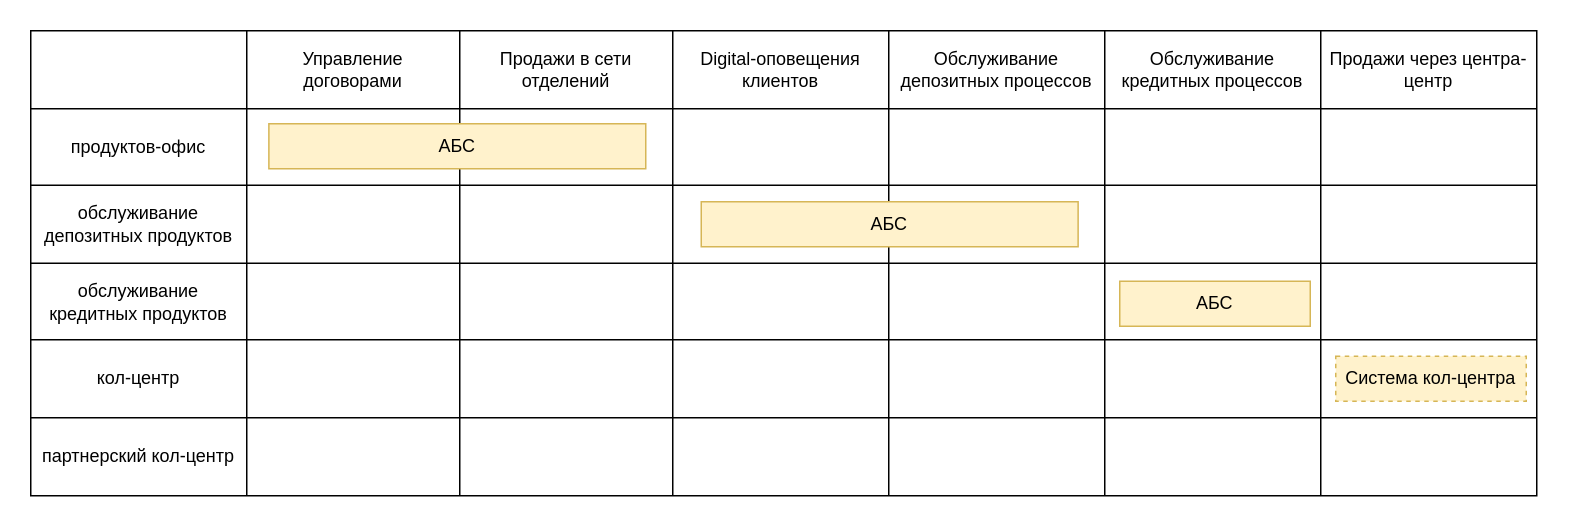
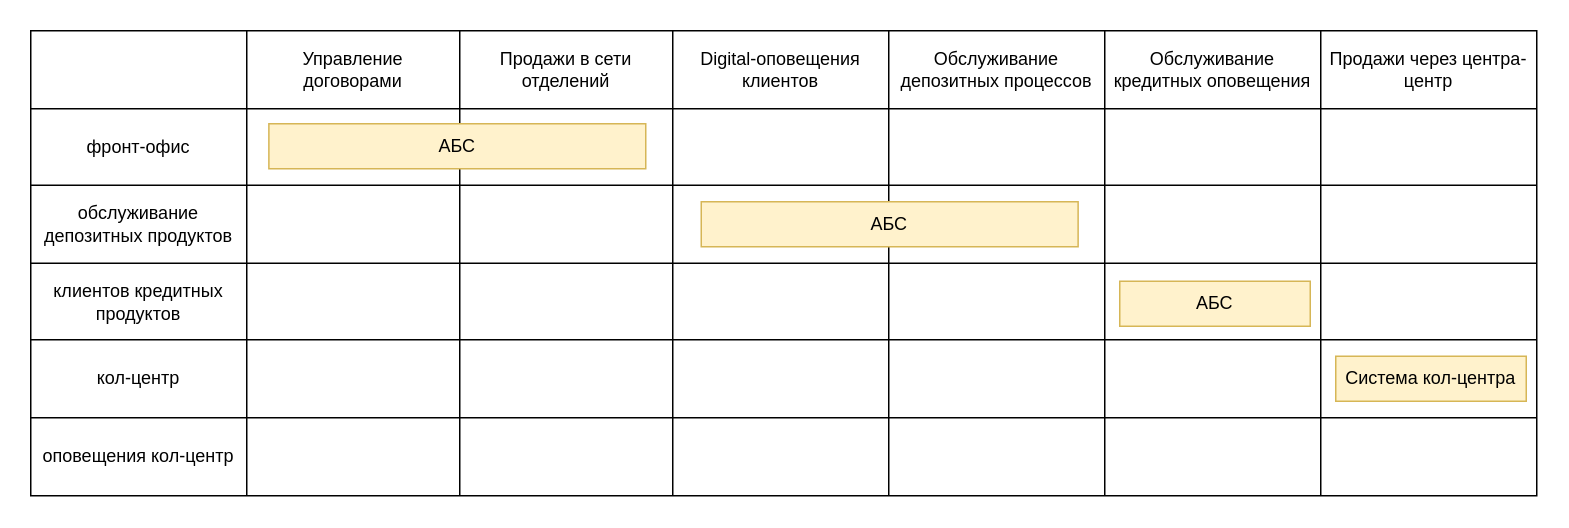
(1213, 70) -> (1213, 70)
(139, 148) -> (139, 148)
(139, 302) -> (139, 302)
(1431, 379) -> (1431, 379)
(139, 457) -> (139, 457)
